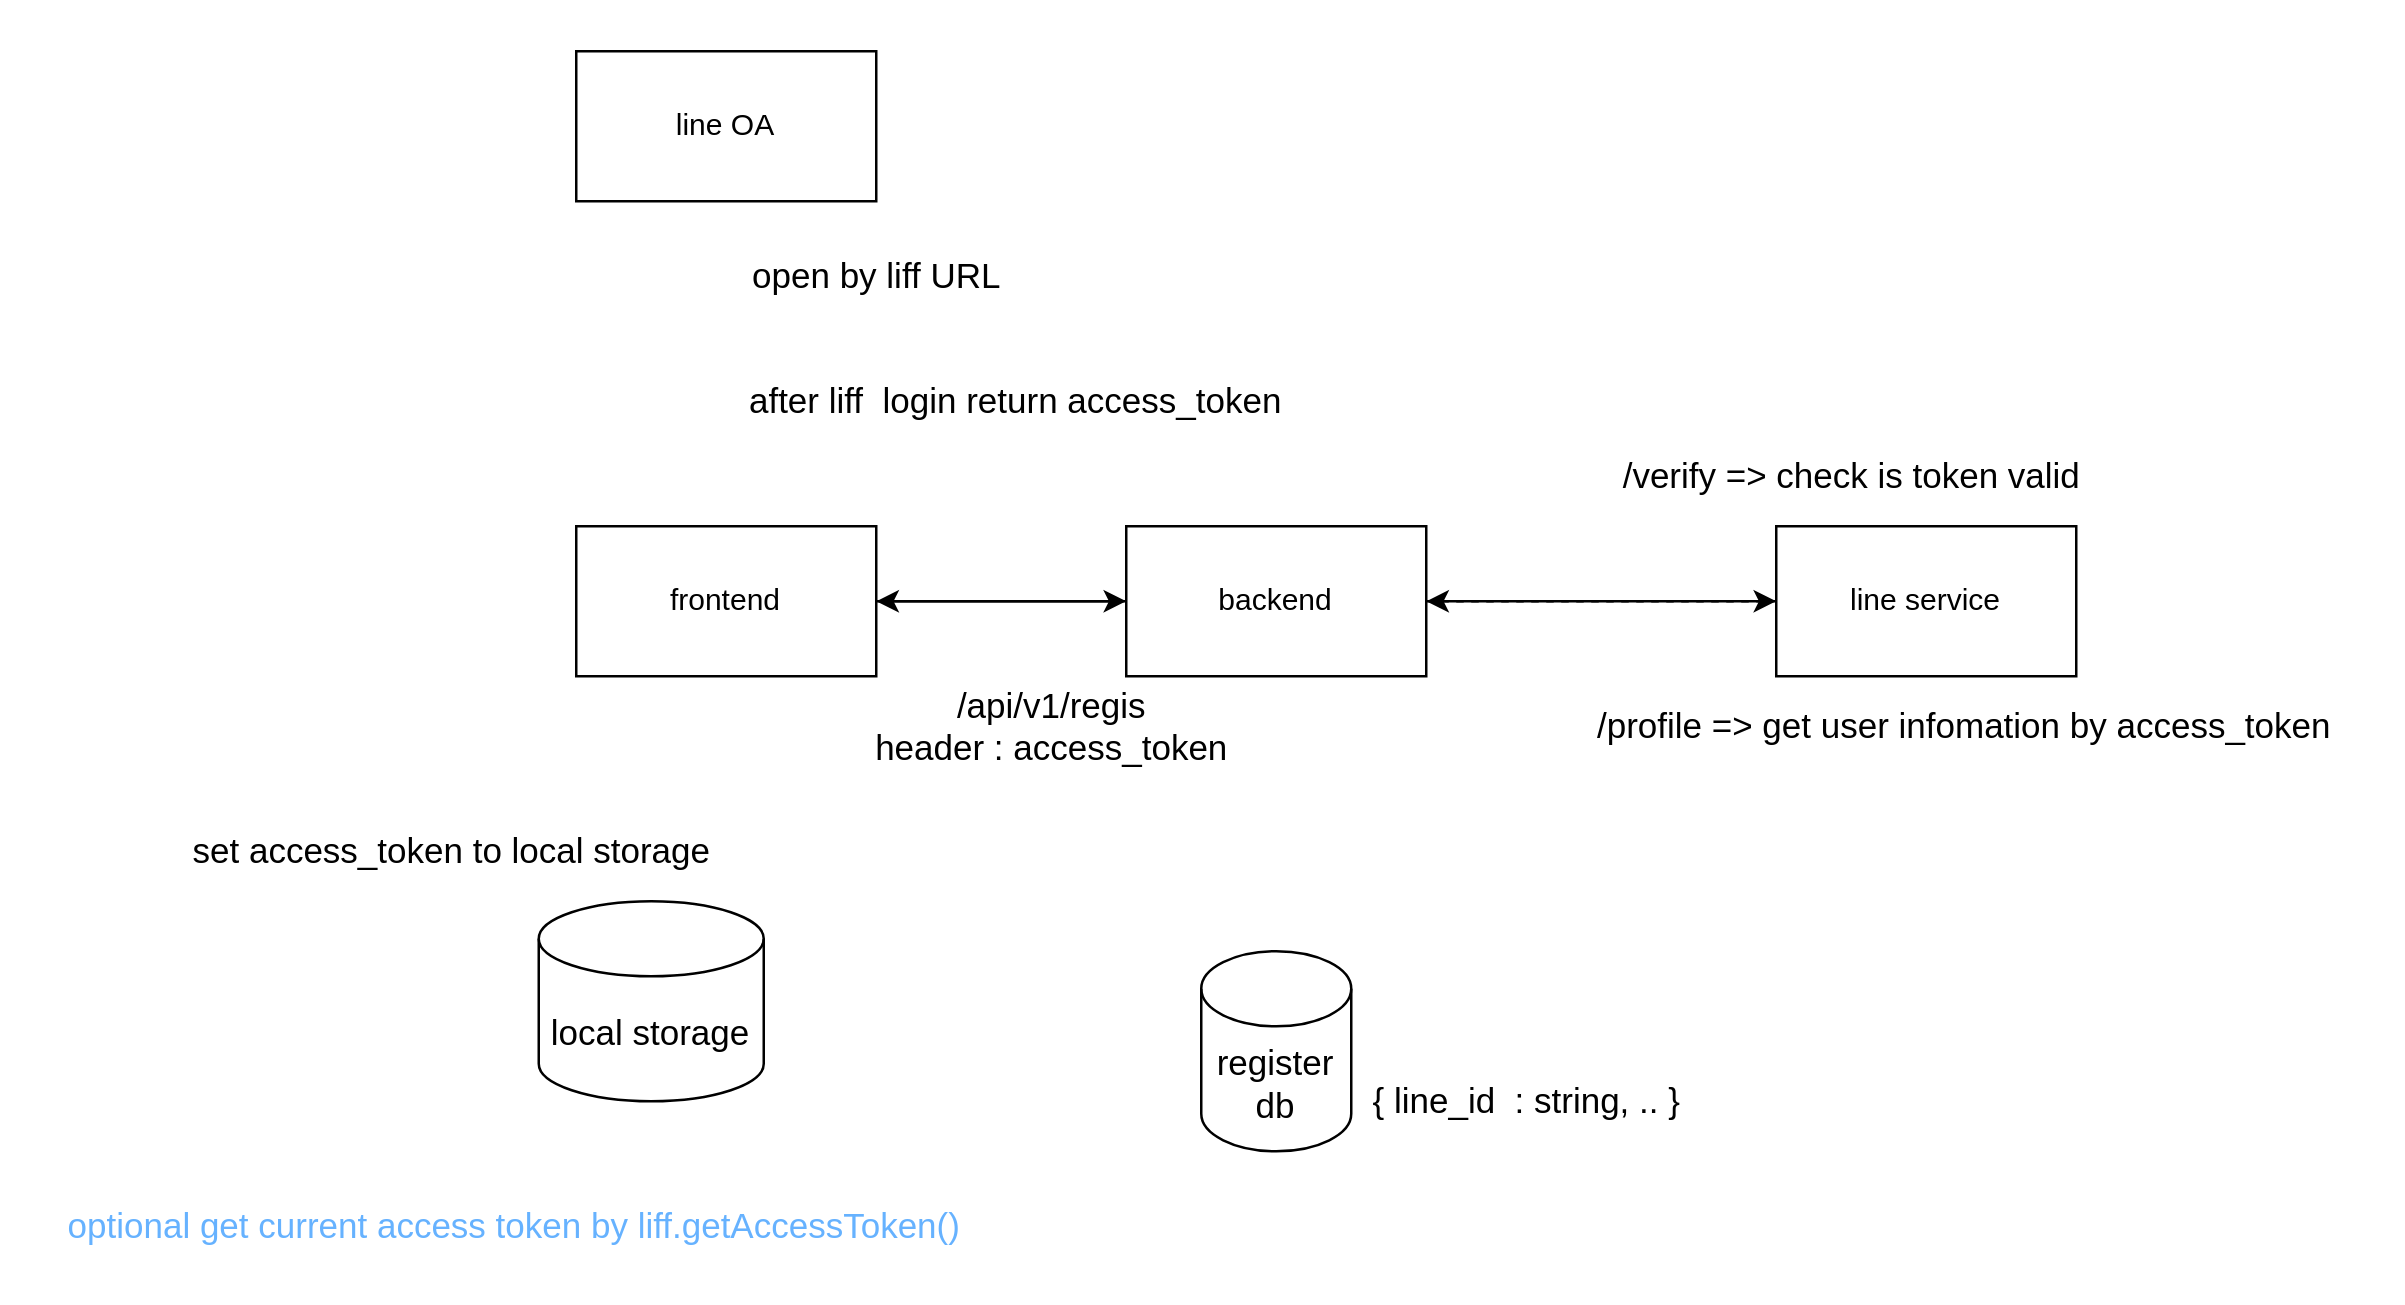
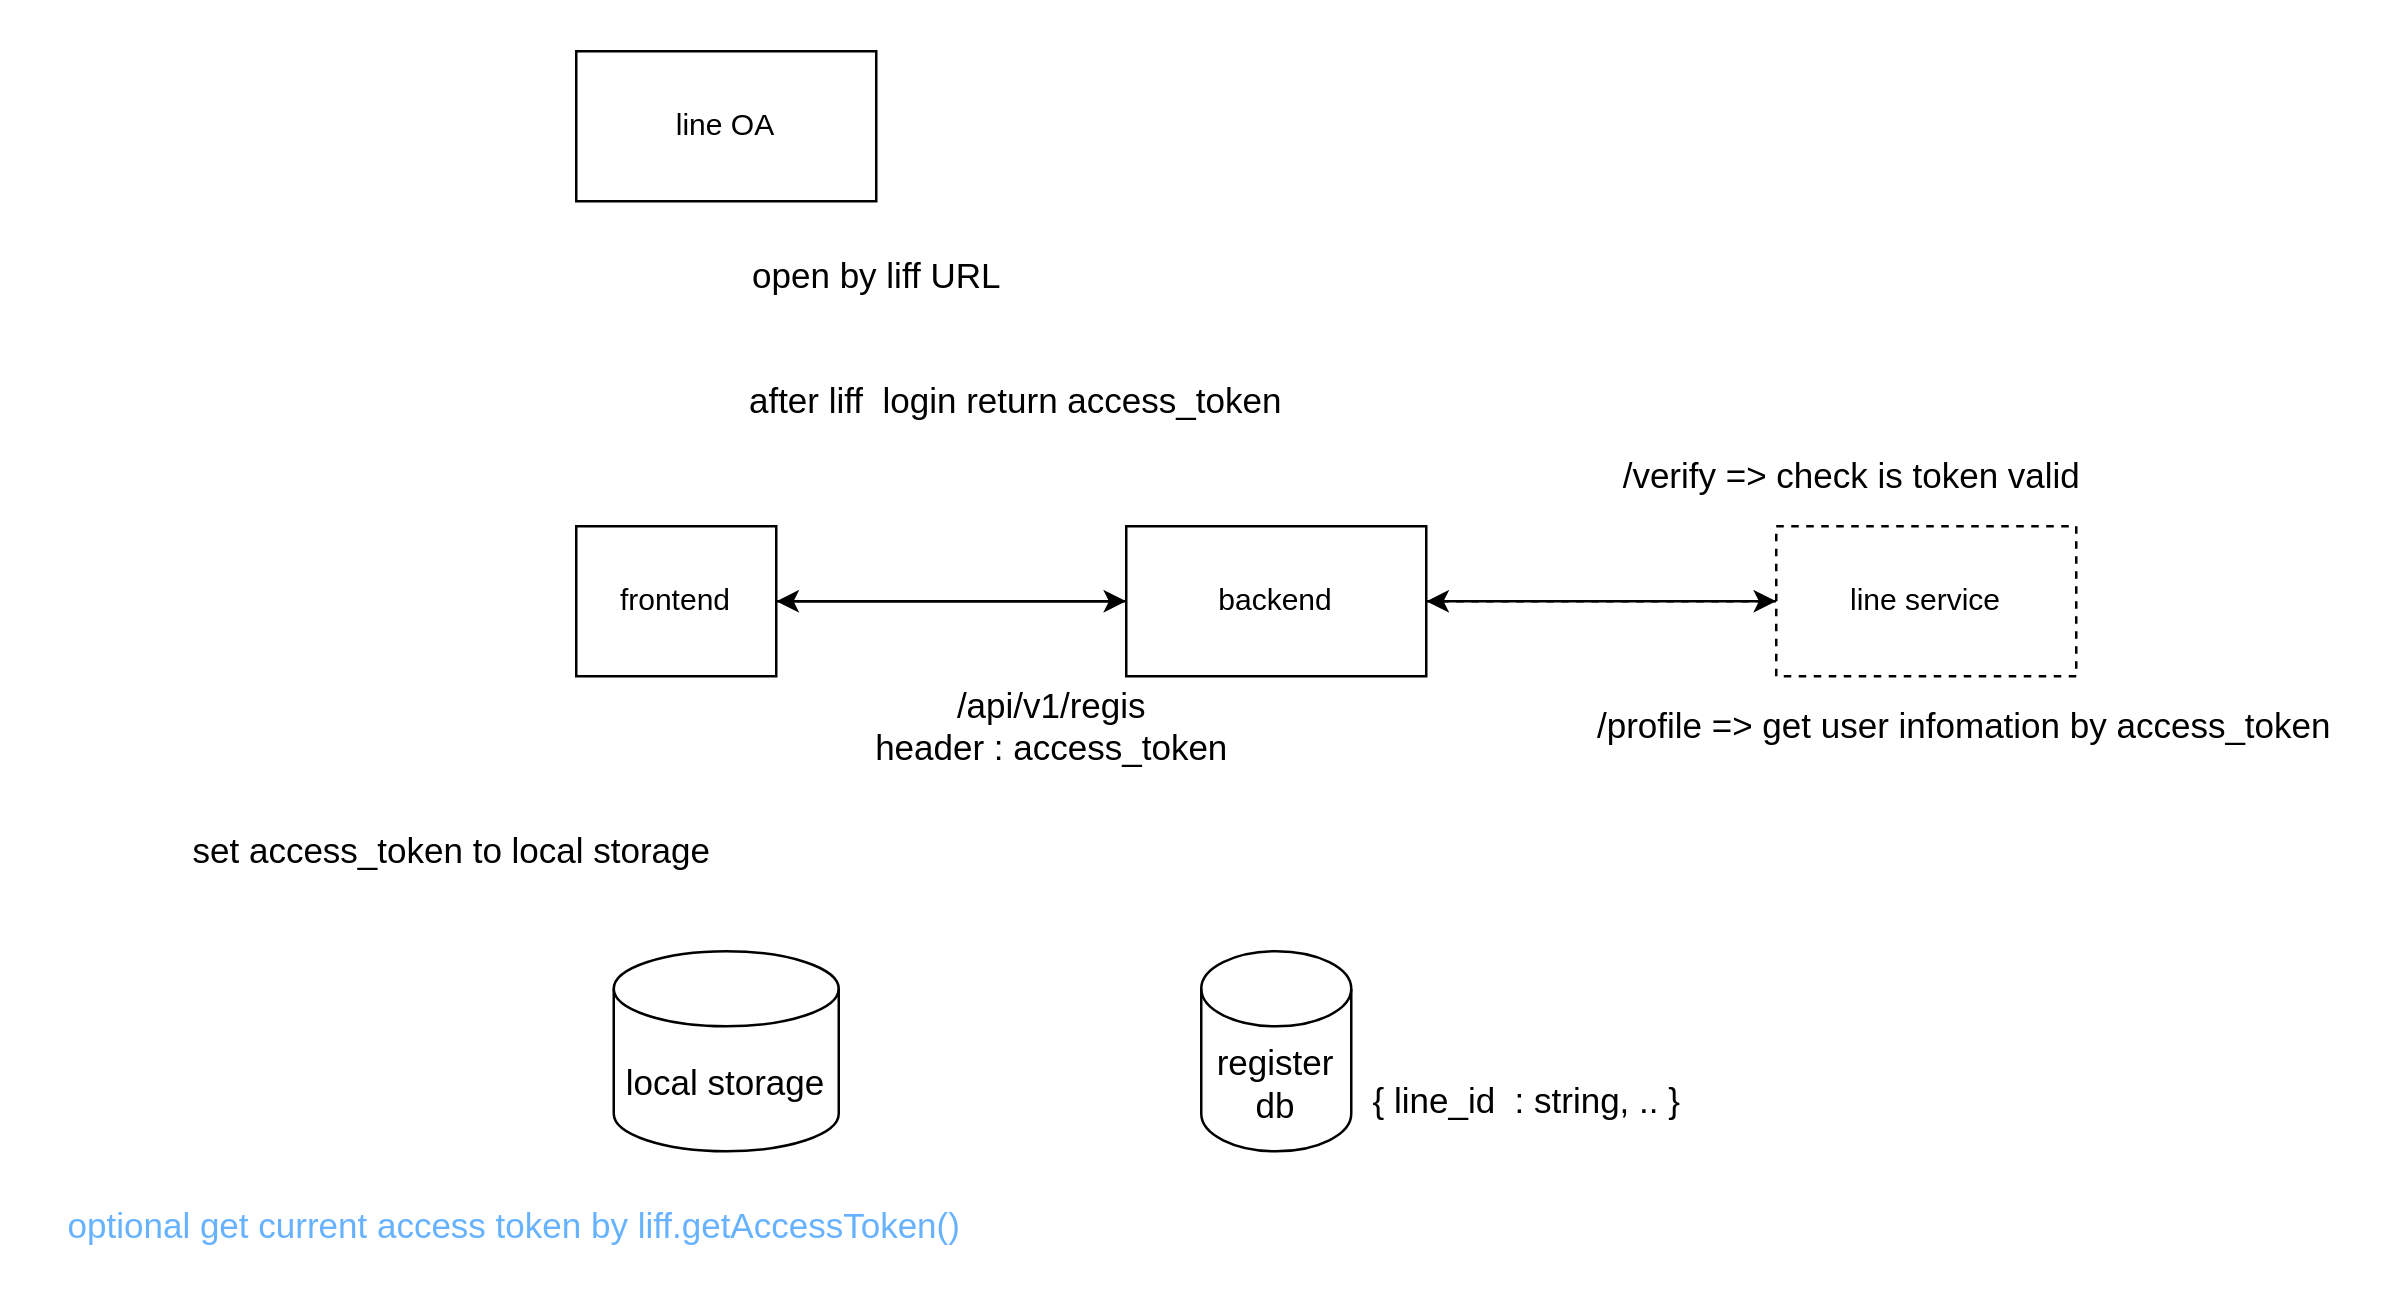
(726, 601) -> (676, 601)
(1926, 601) -> (1926, 601)
(651, 1001) -> (726, 1051)
